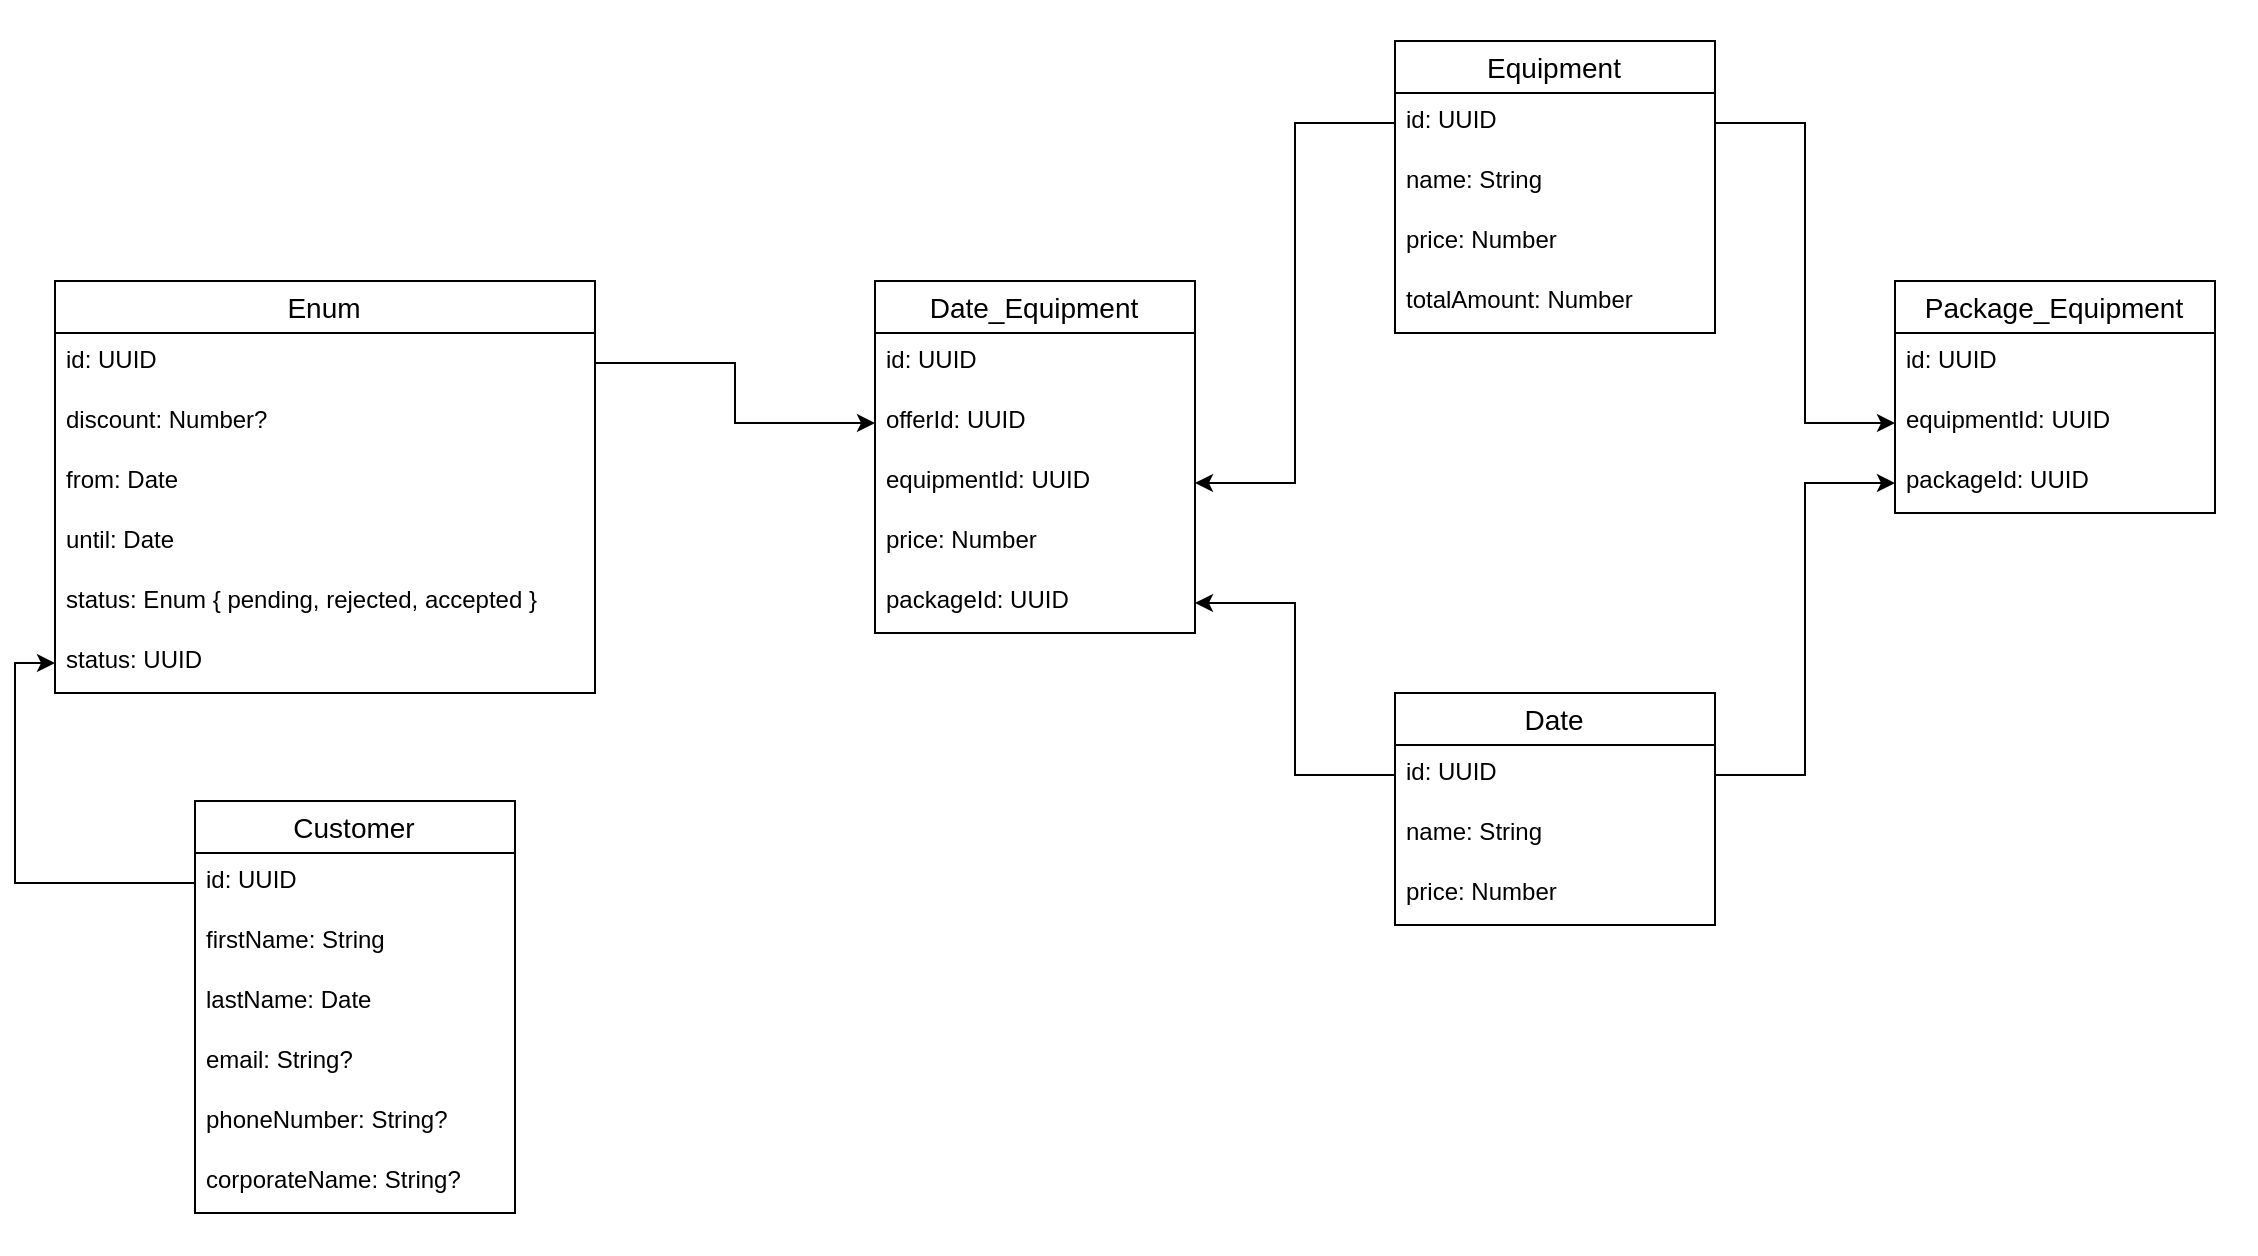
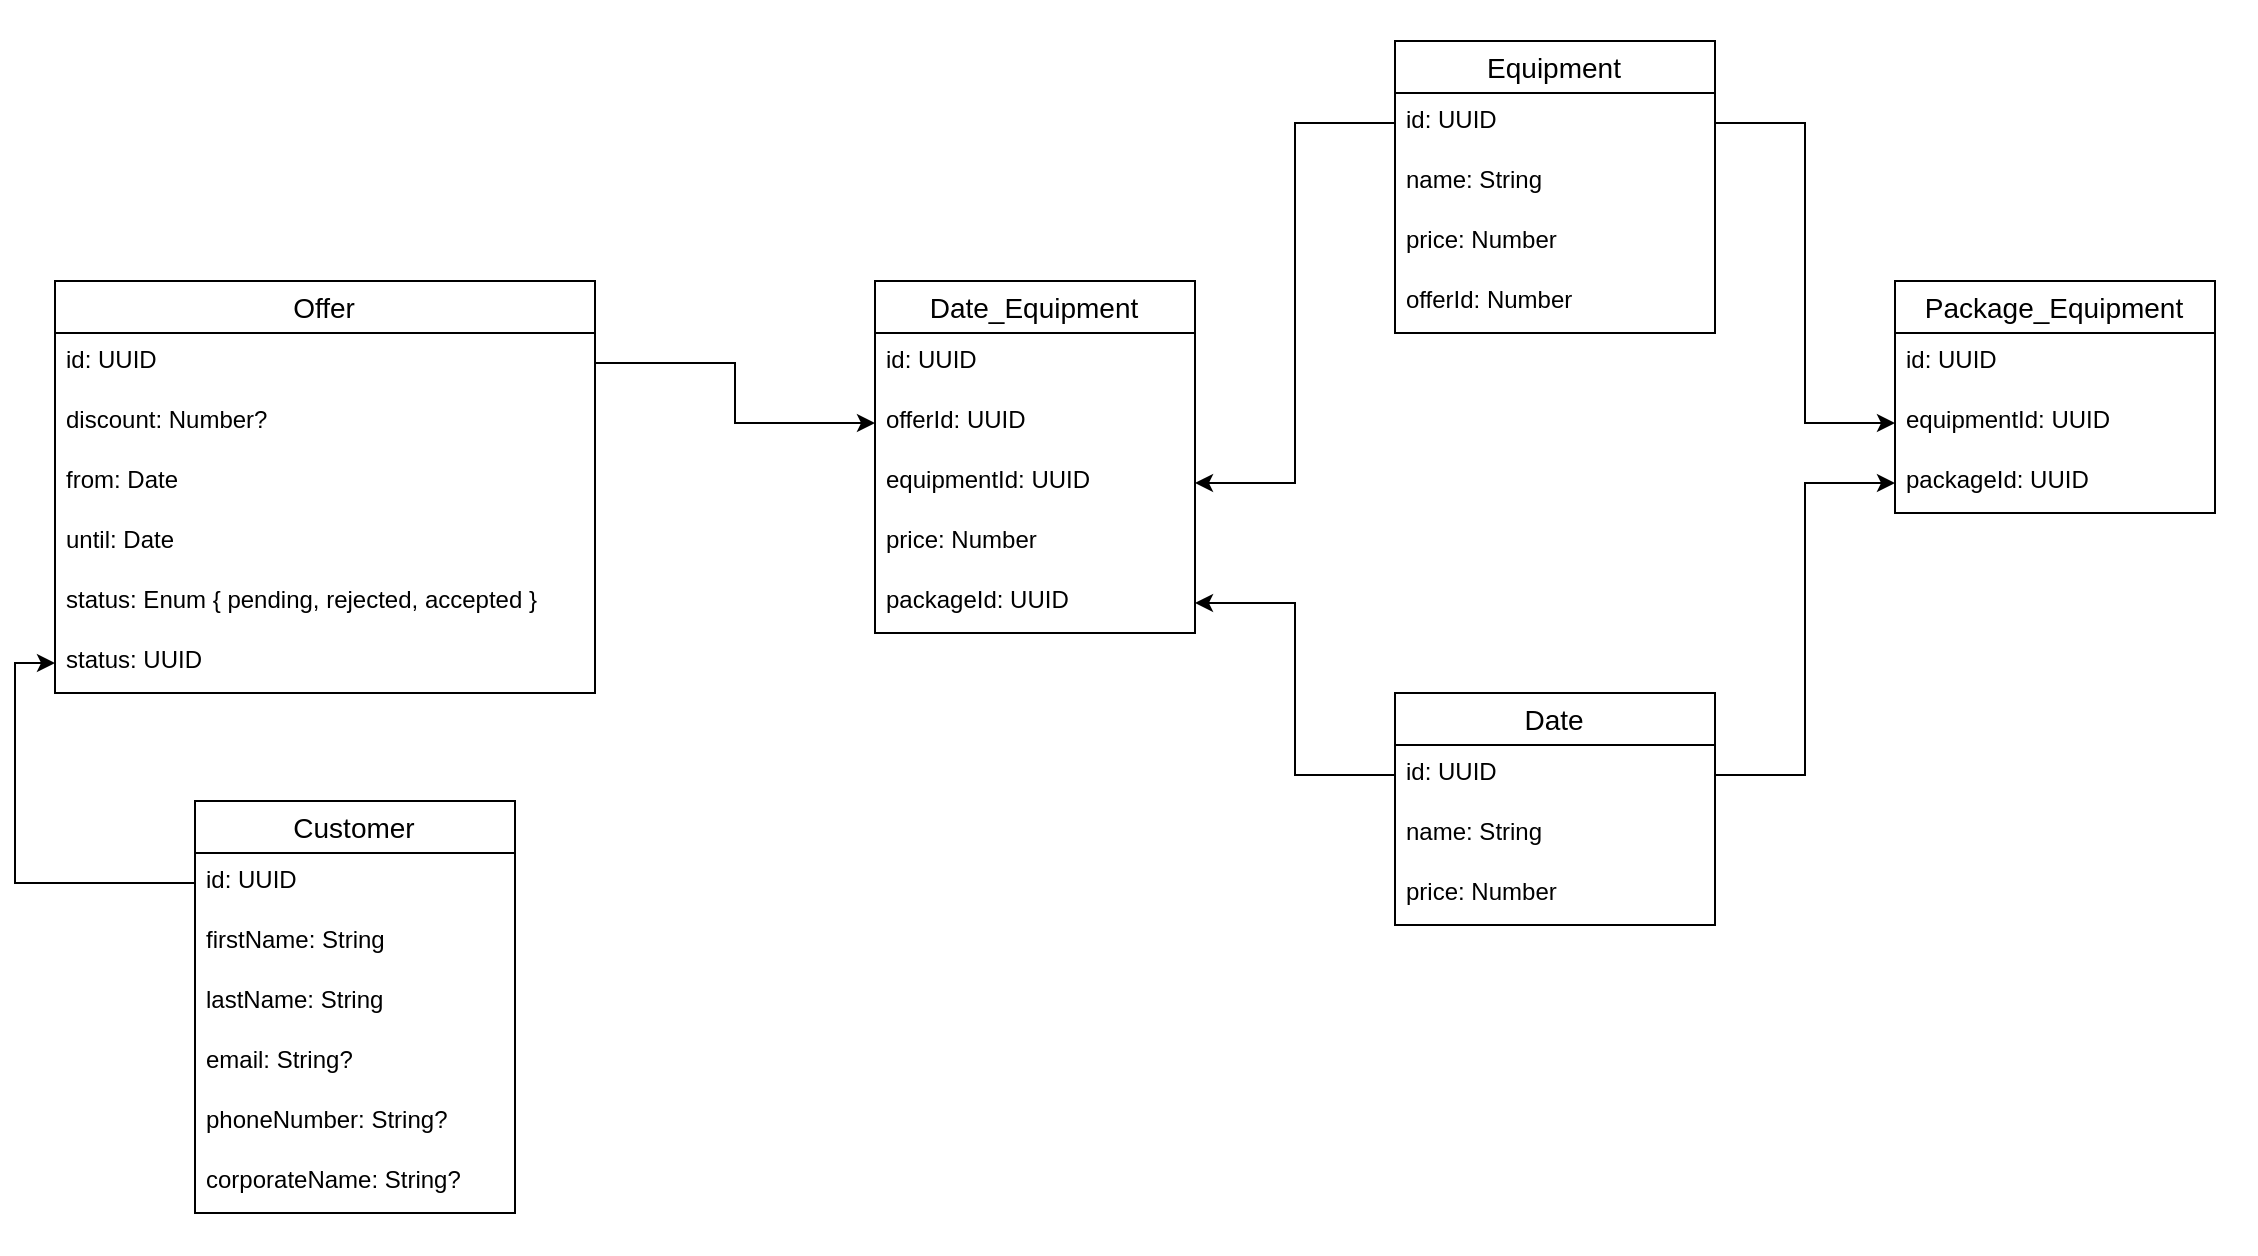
(1524, 300) -> (1501, 300)
(324, 309) -> (324, 309)
(291, 1000) -> (301, 1000)
